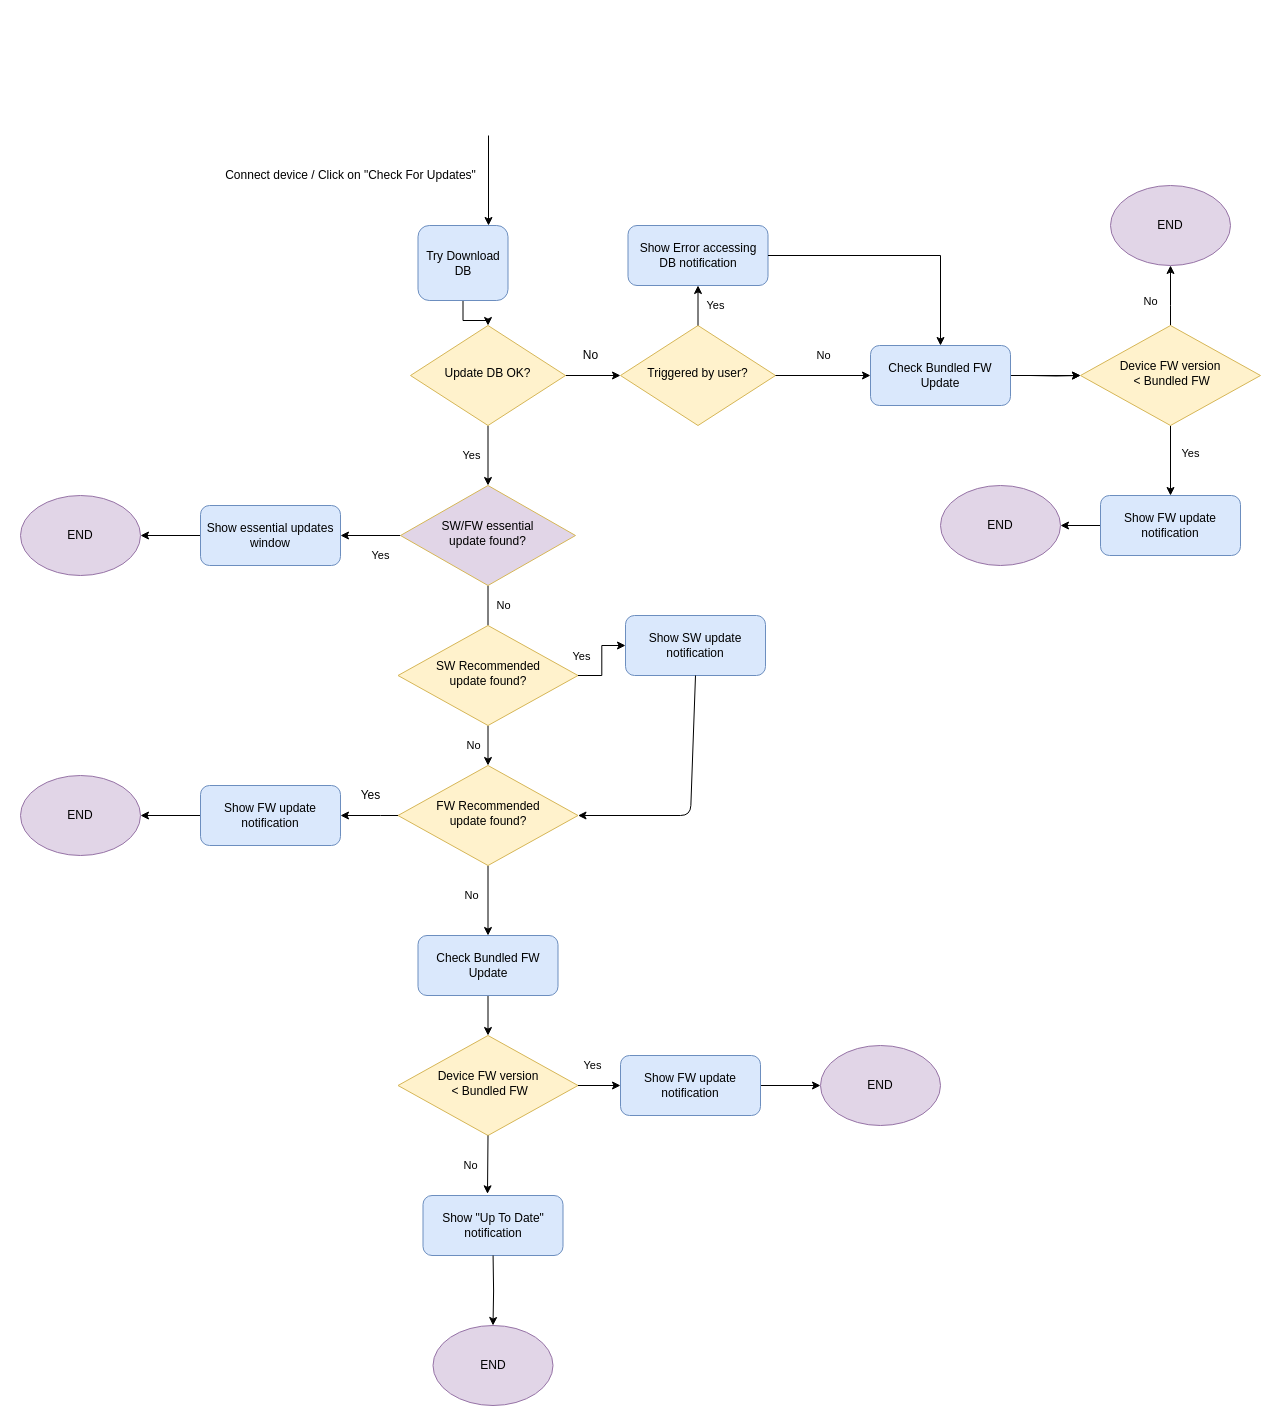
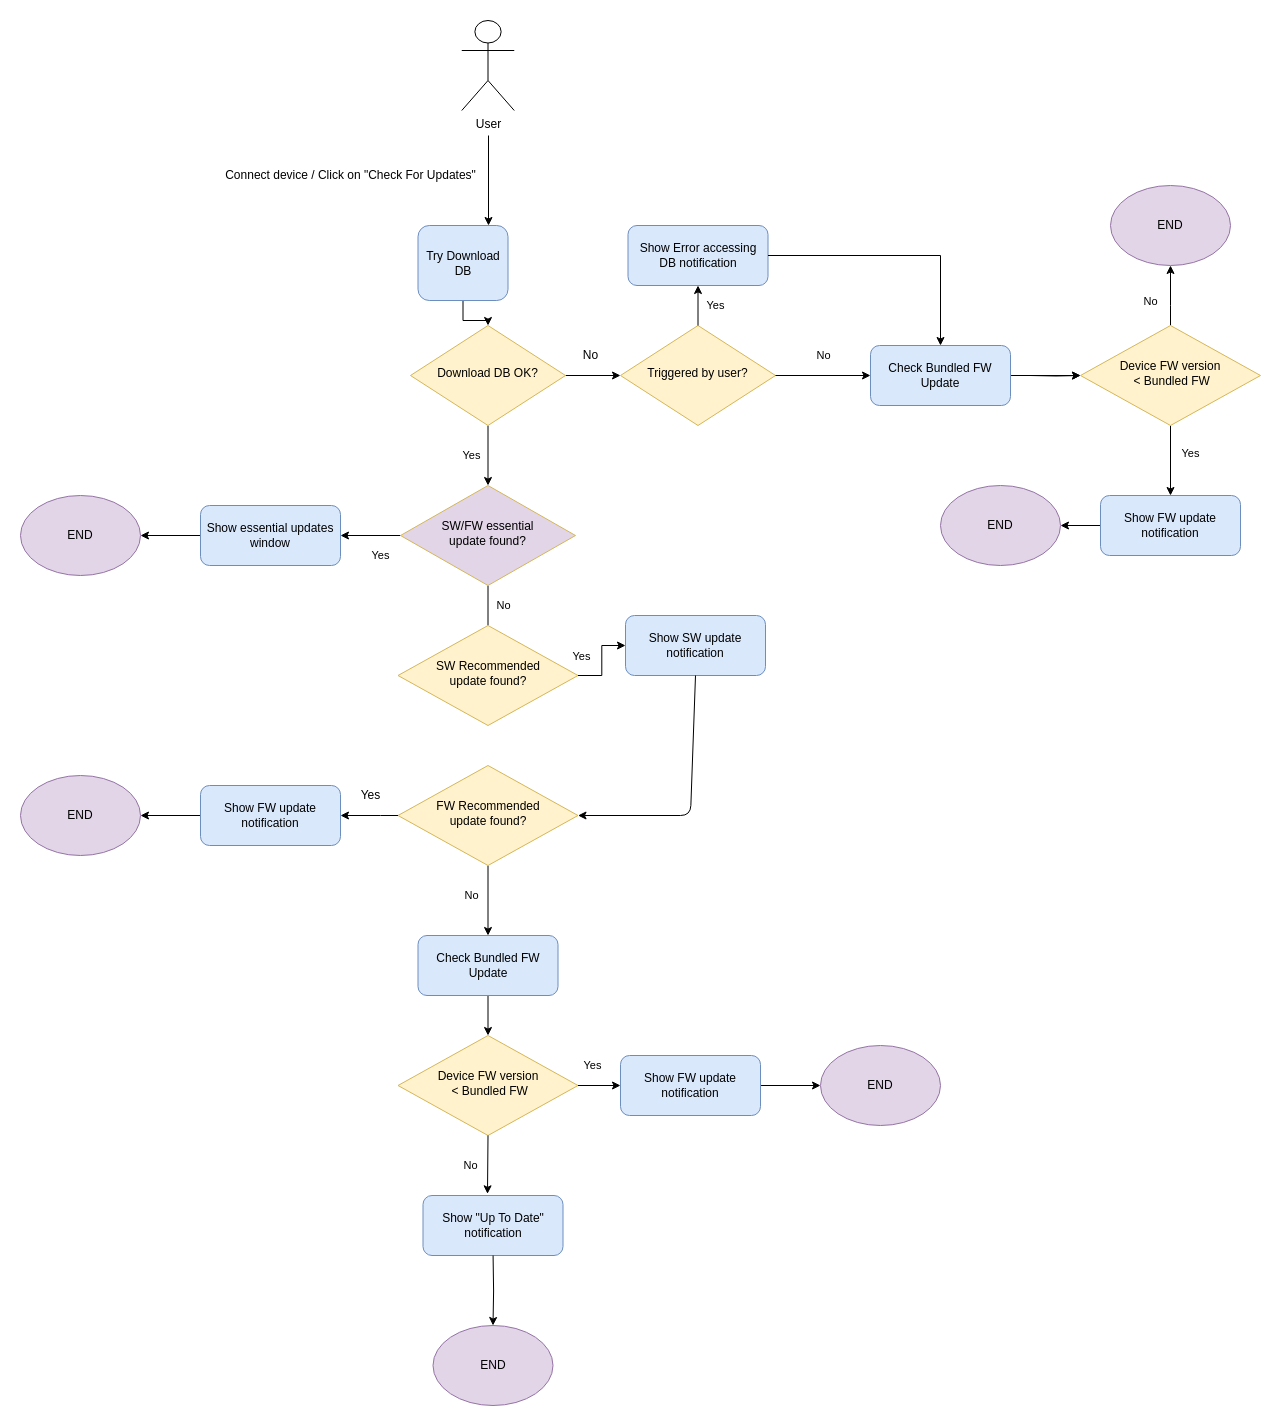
none -> (488, 66)
(488, 374) -> (488, 374)
(488, 742) -> none
